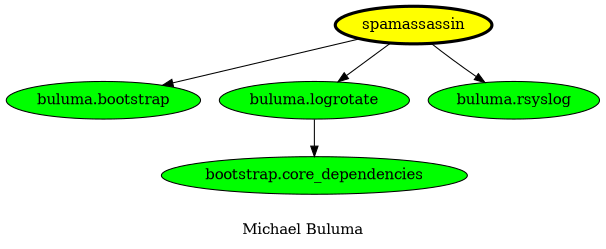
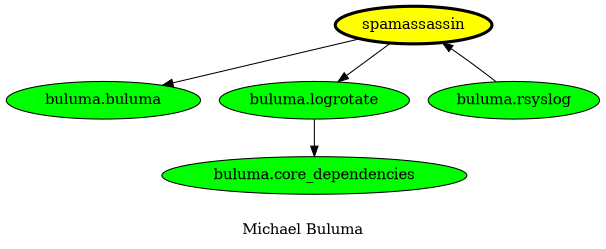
(453, 60) -> (474, 65)
(103, 100) -> (103, 100)
(314, 175) -> (314, 175)
